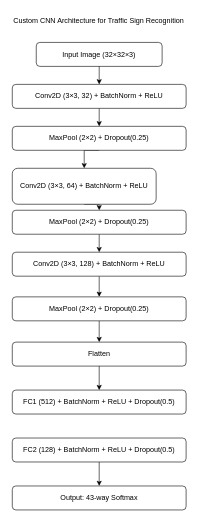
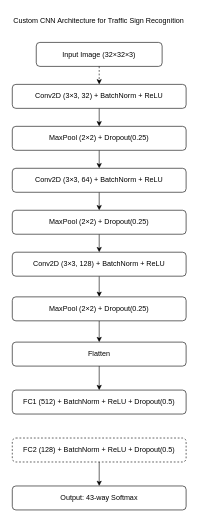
(99, 73) -> (99, 73)
(84, 186) -> (99, 180)
(99, 450) -> (99, 450)
